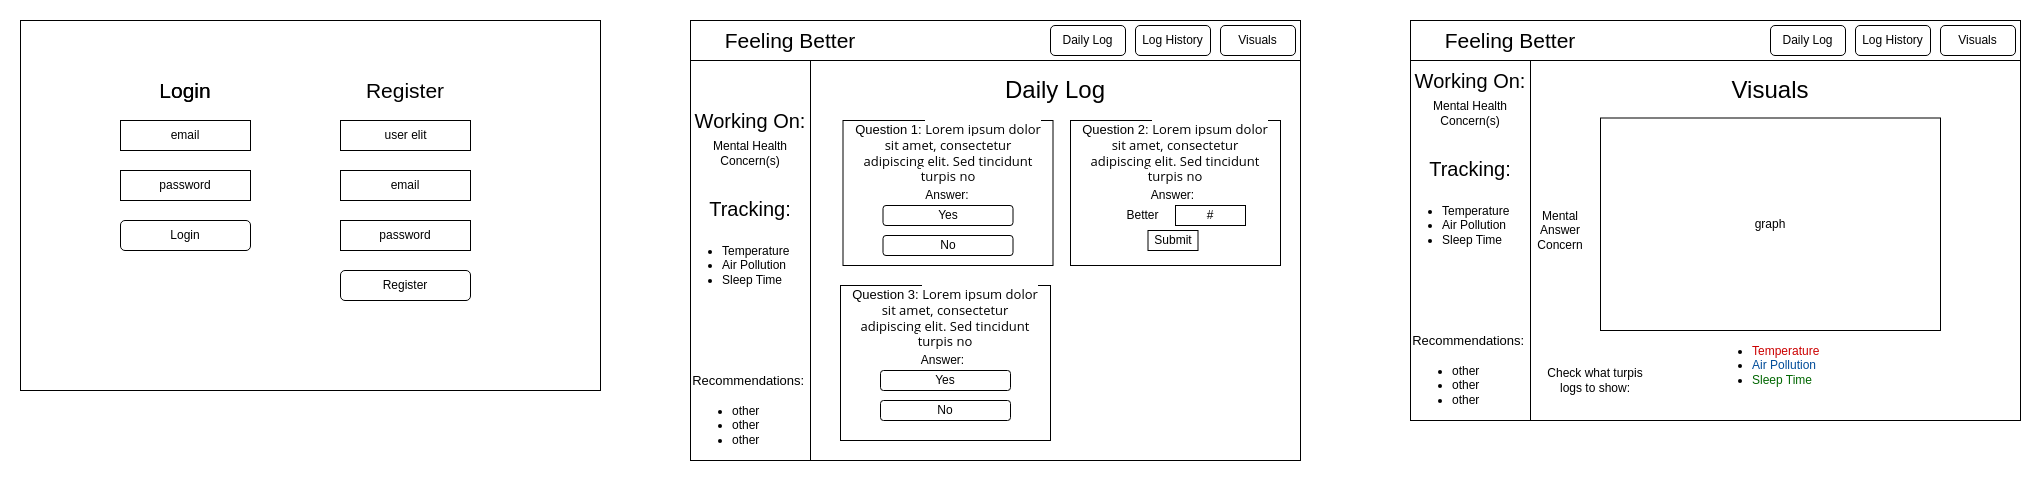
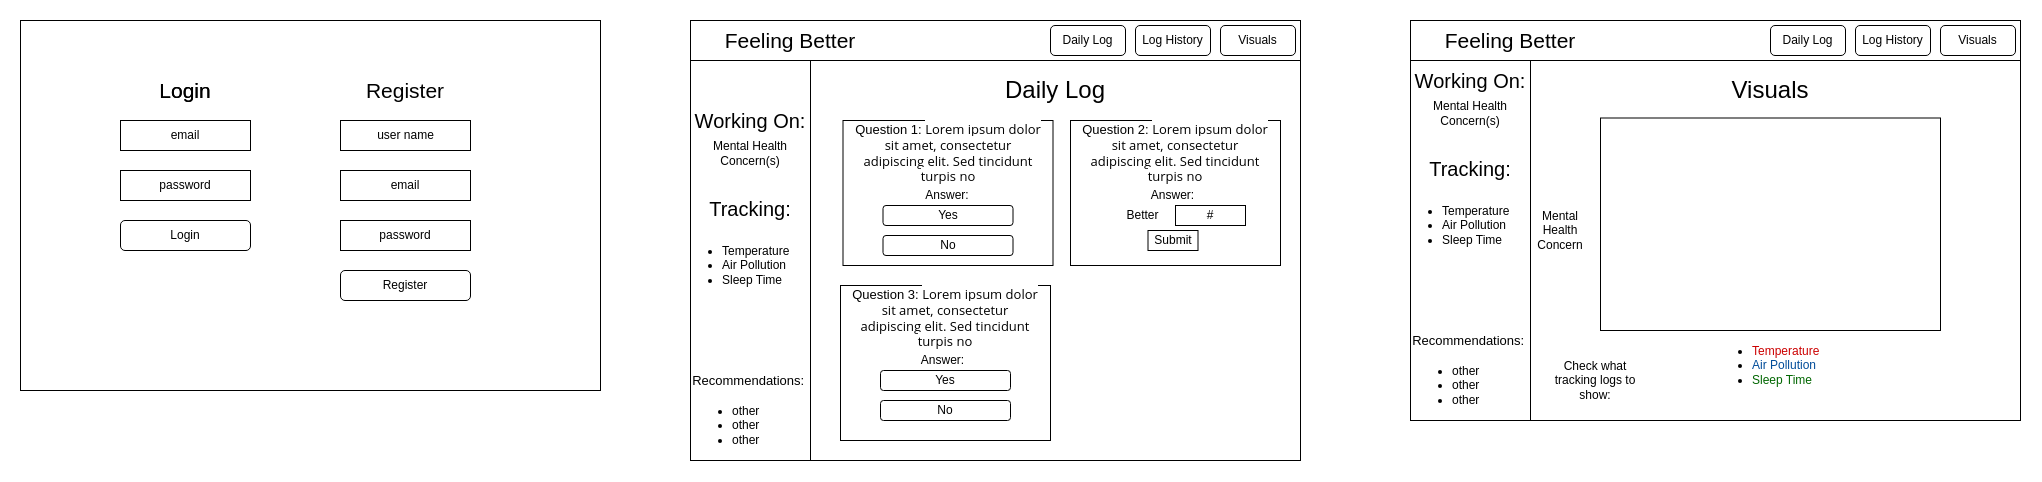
(406, 136) -> (406, 136)
(1771, 224) -> none
(1561, 231) -> (1561, 231)
(1596, 381) -> (1596, 381)
